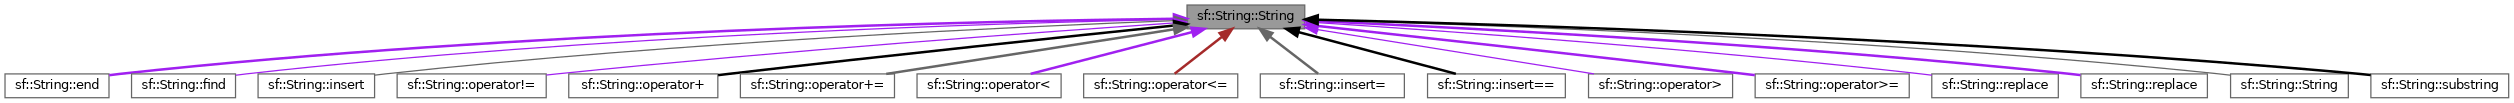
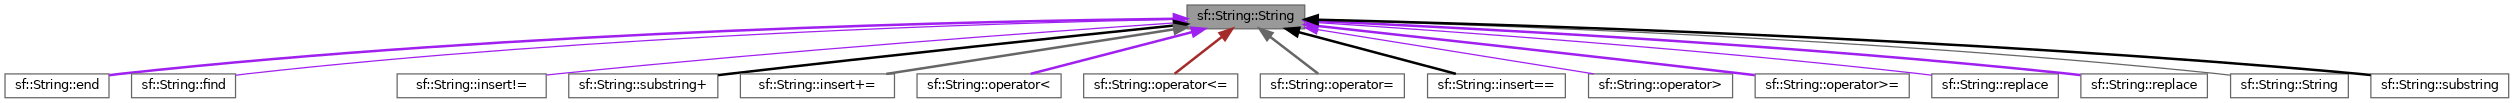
(316, 86) -> none
(472, 86) -> (472, 86)
(643, 86) -> (643, 86)
(817, 86) -> (817, 86)
(1332, 86) -> (1332, 86)
